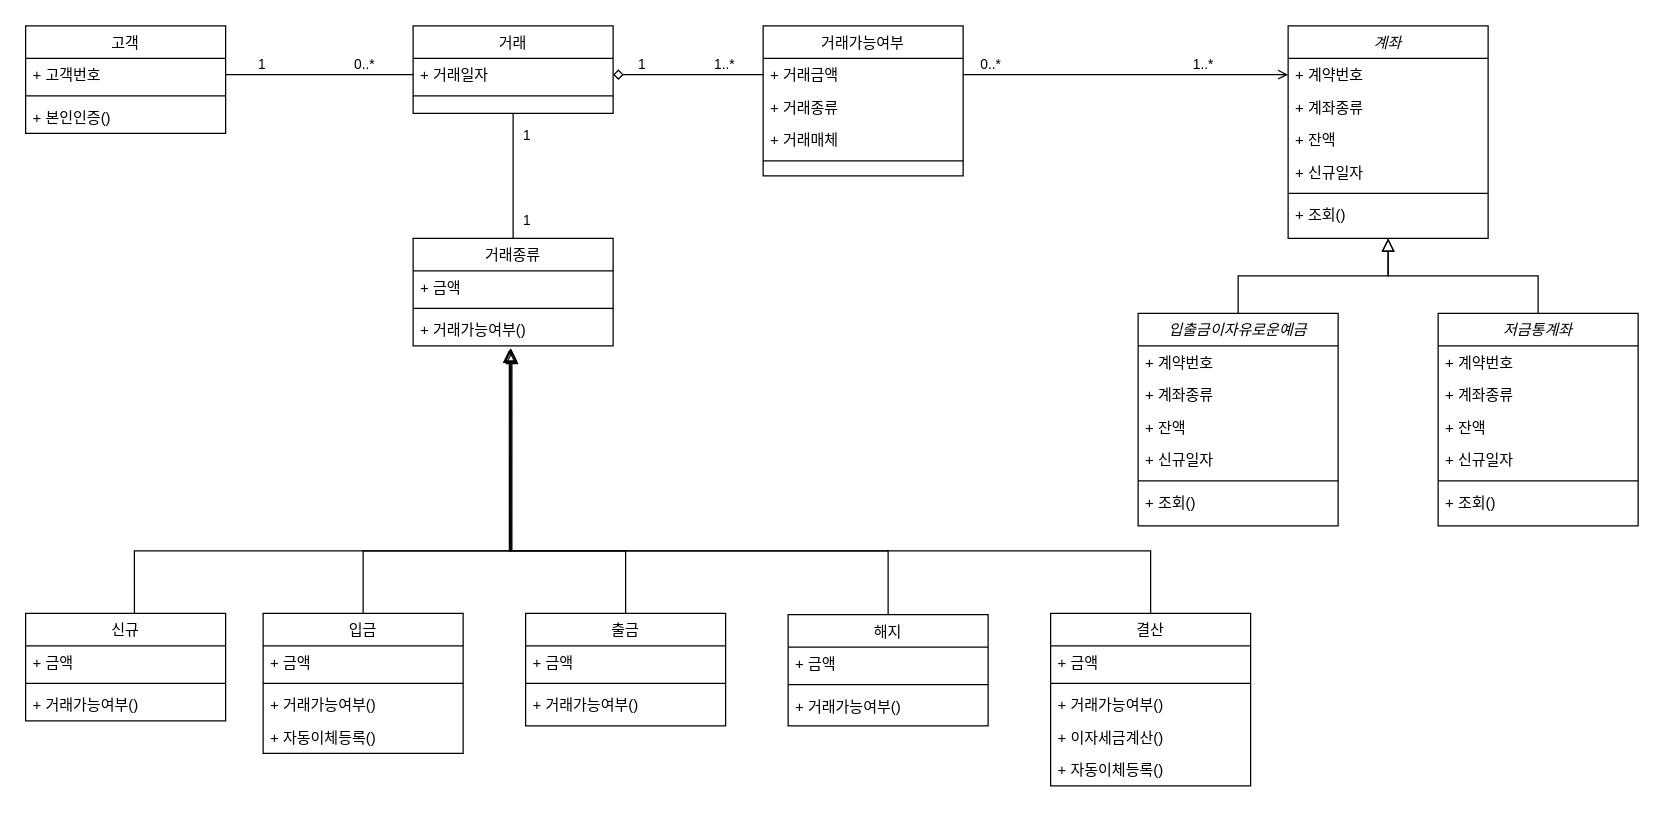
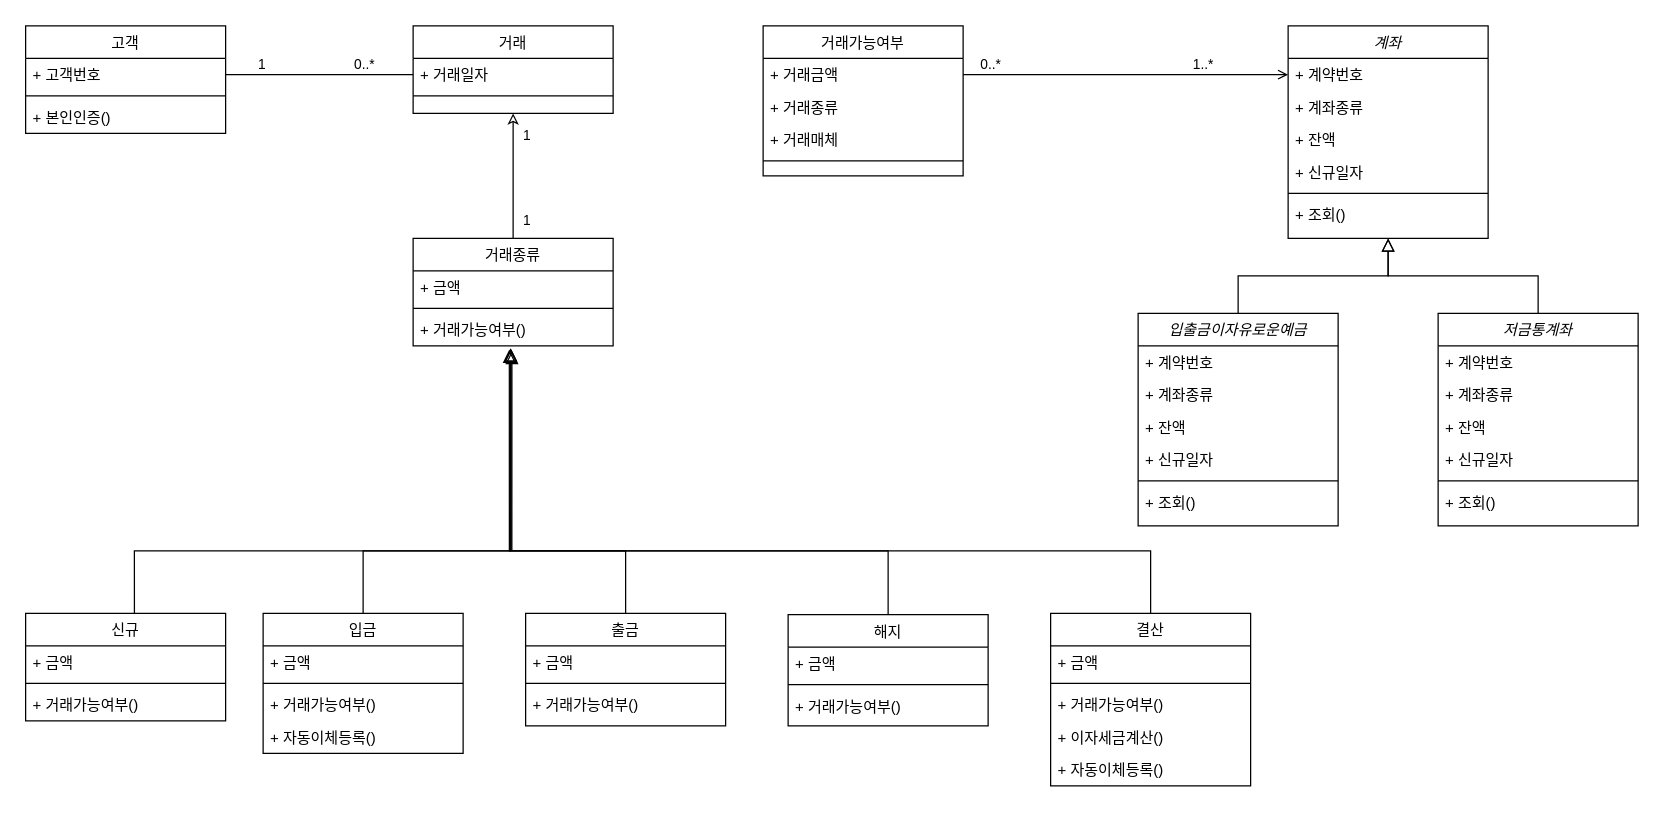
(692, 74) -> none
(513, 120) -> (513, 123)
